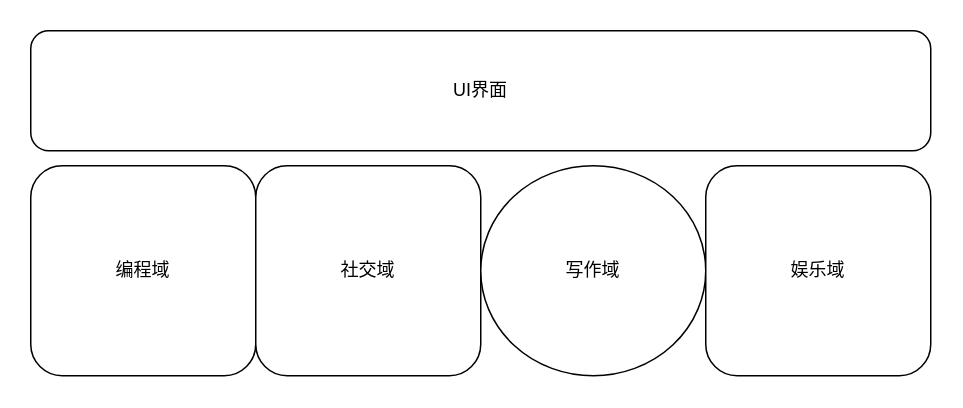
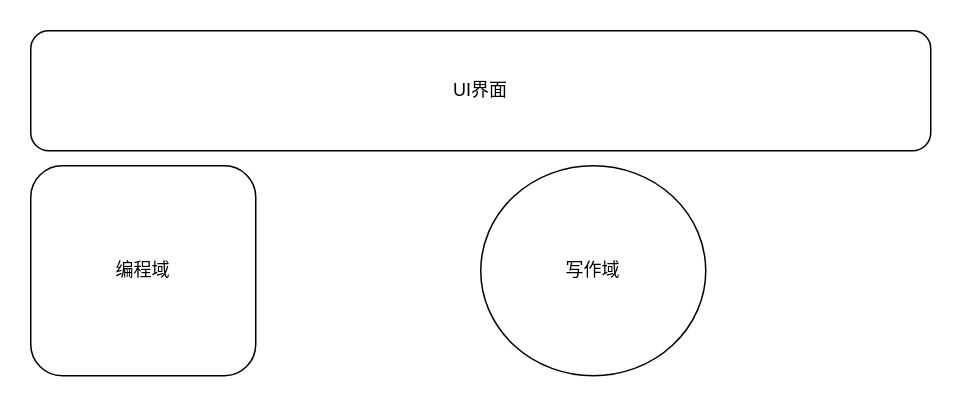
(368, 271) -> none
(818, 271) -> none
